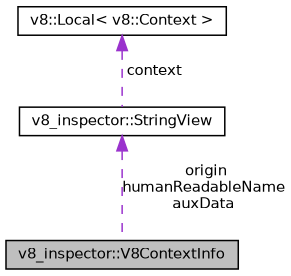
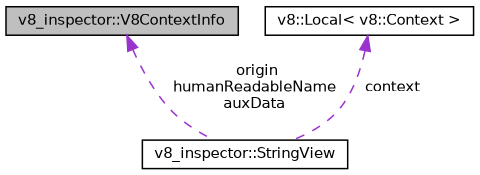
(122, 196) -> (164, 103)
